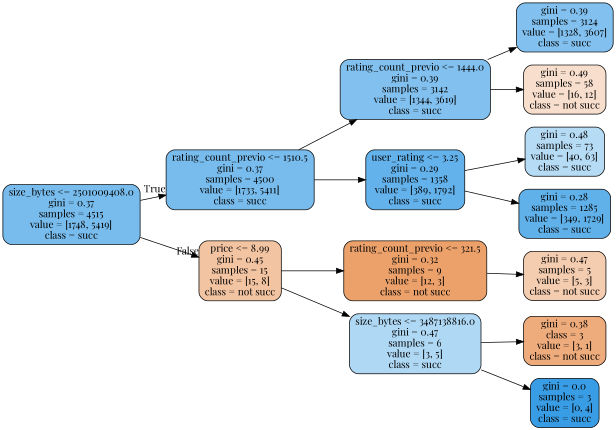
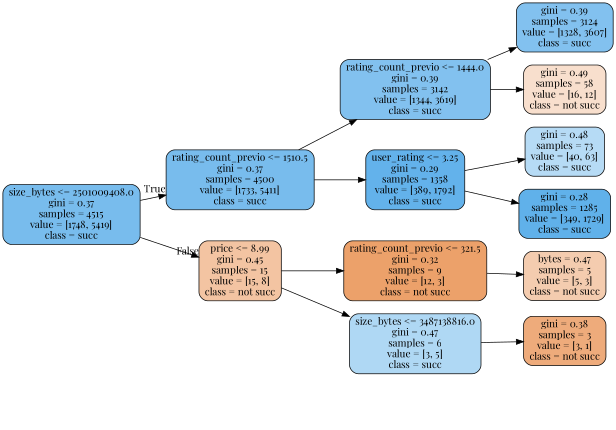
(565, 276) -> (565, 276)
(565, 341) -> (565, 341)
(565, 403) -> none
